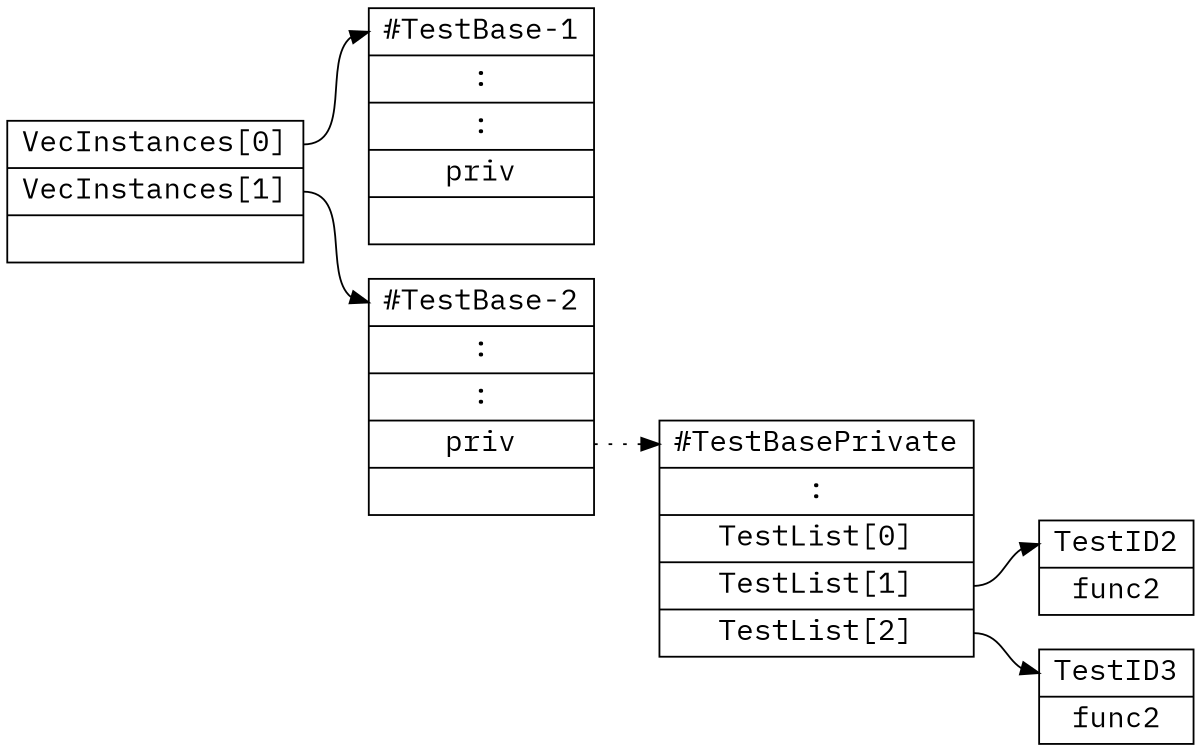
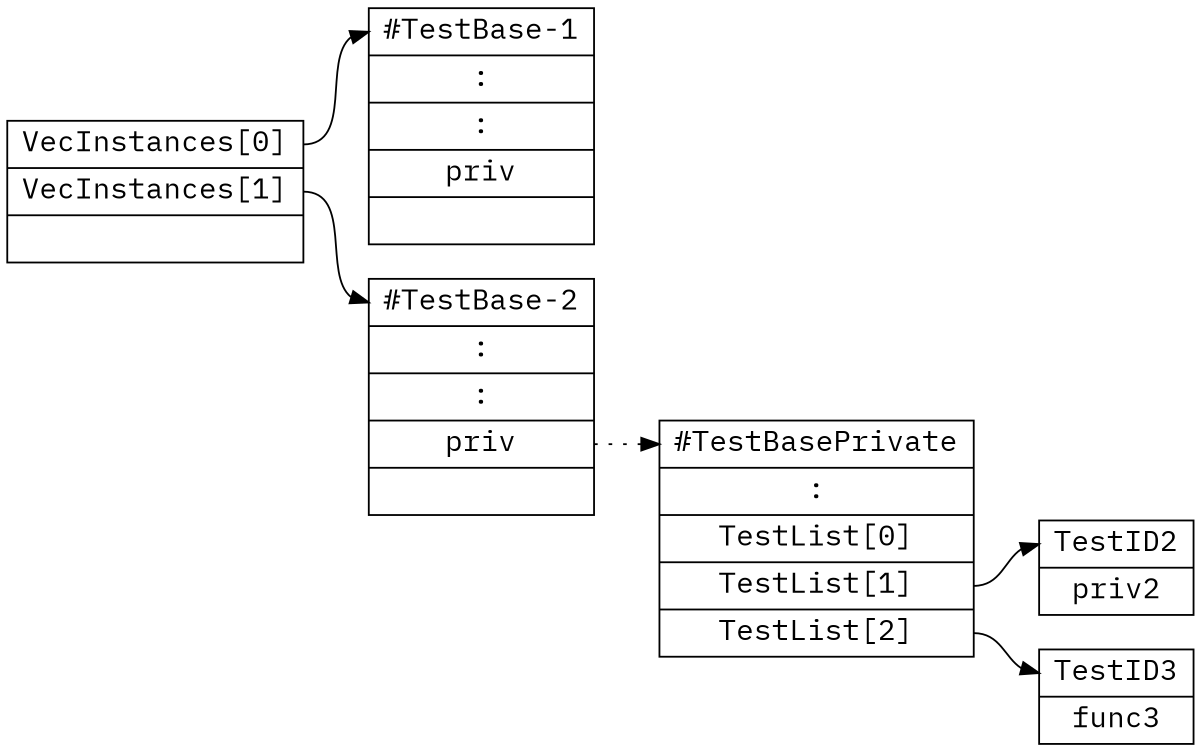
(1116, 590) -> (1116, 590)
(1116, 718) -> (1116, 718)
